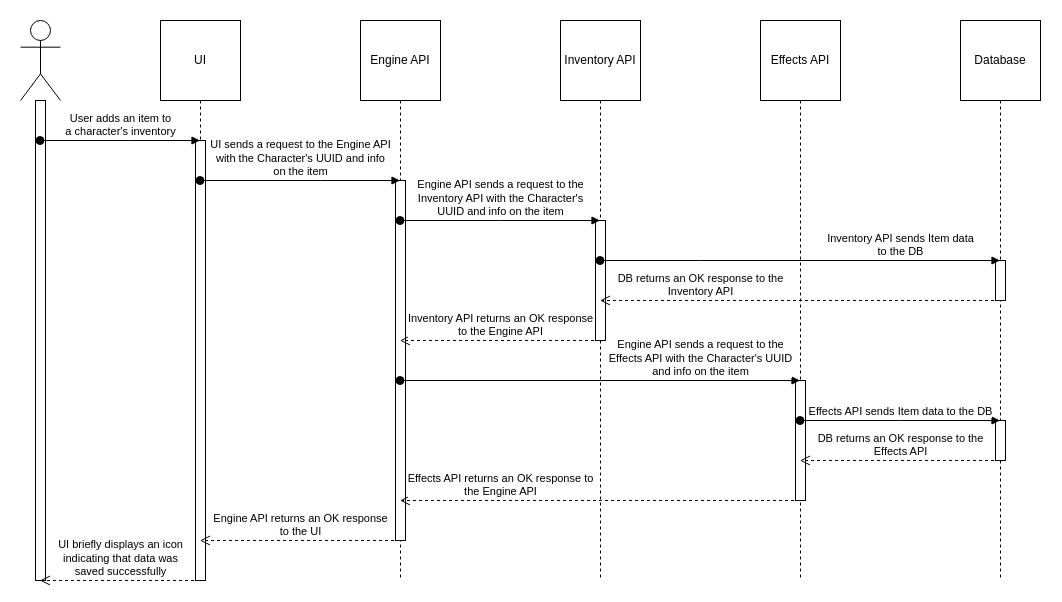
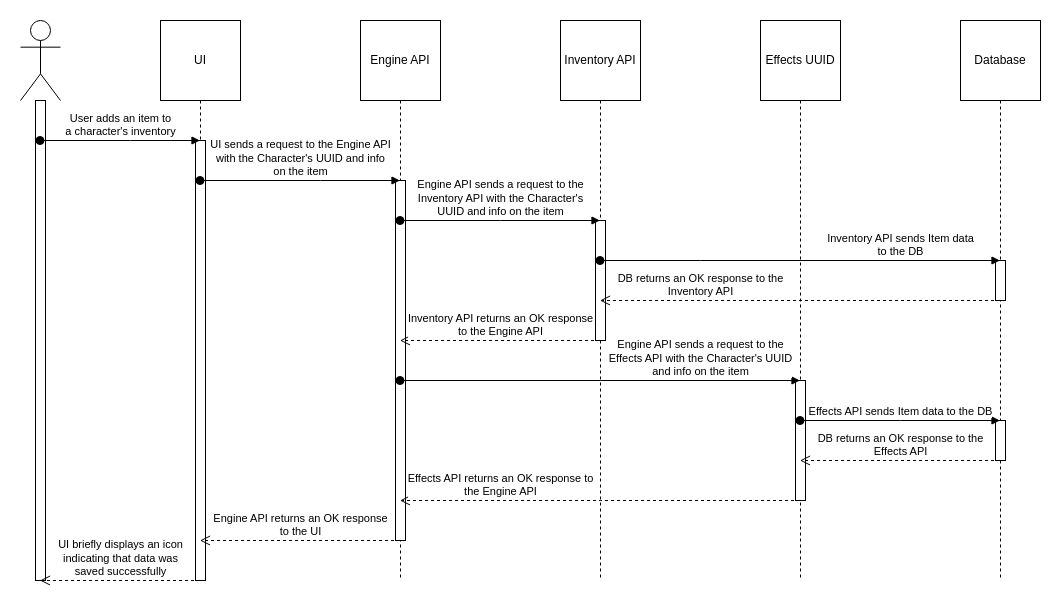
(801, 61) -> (801, 61)
